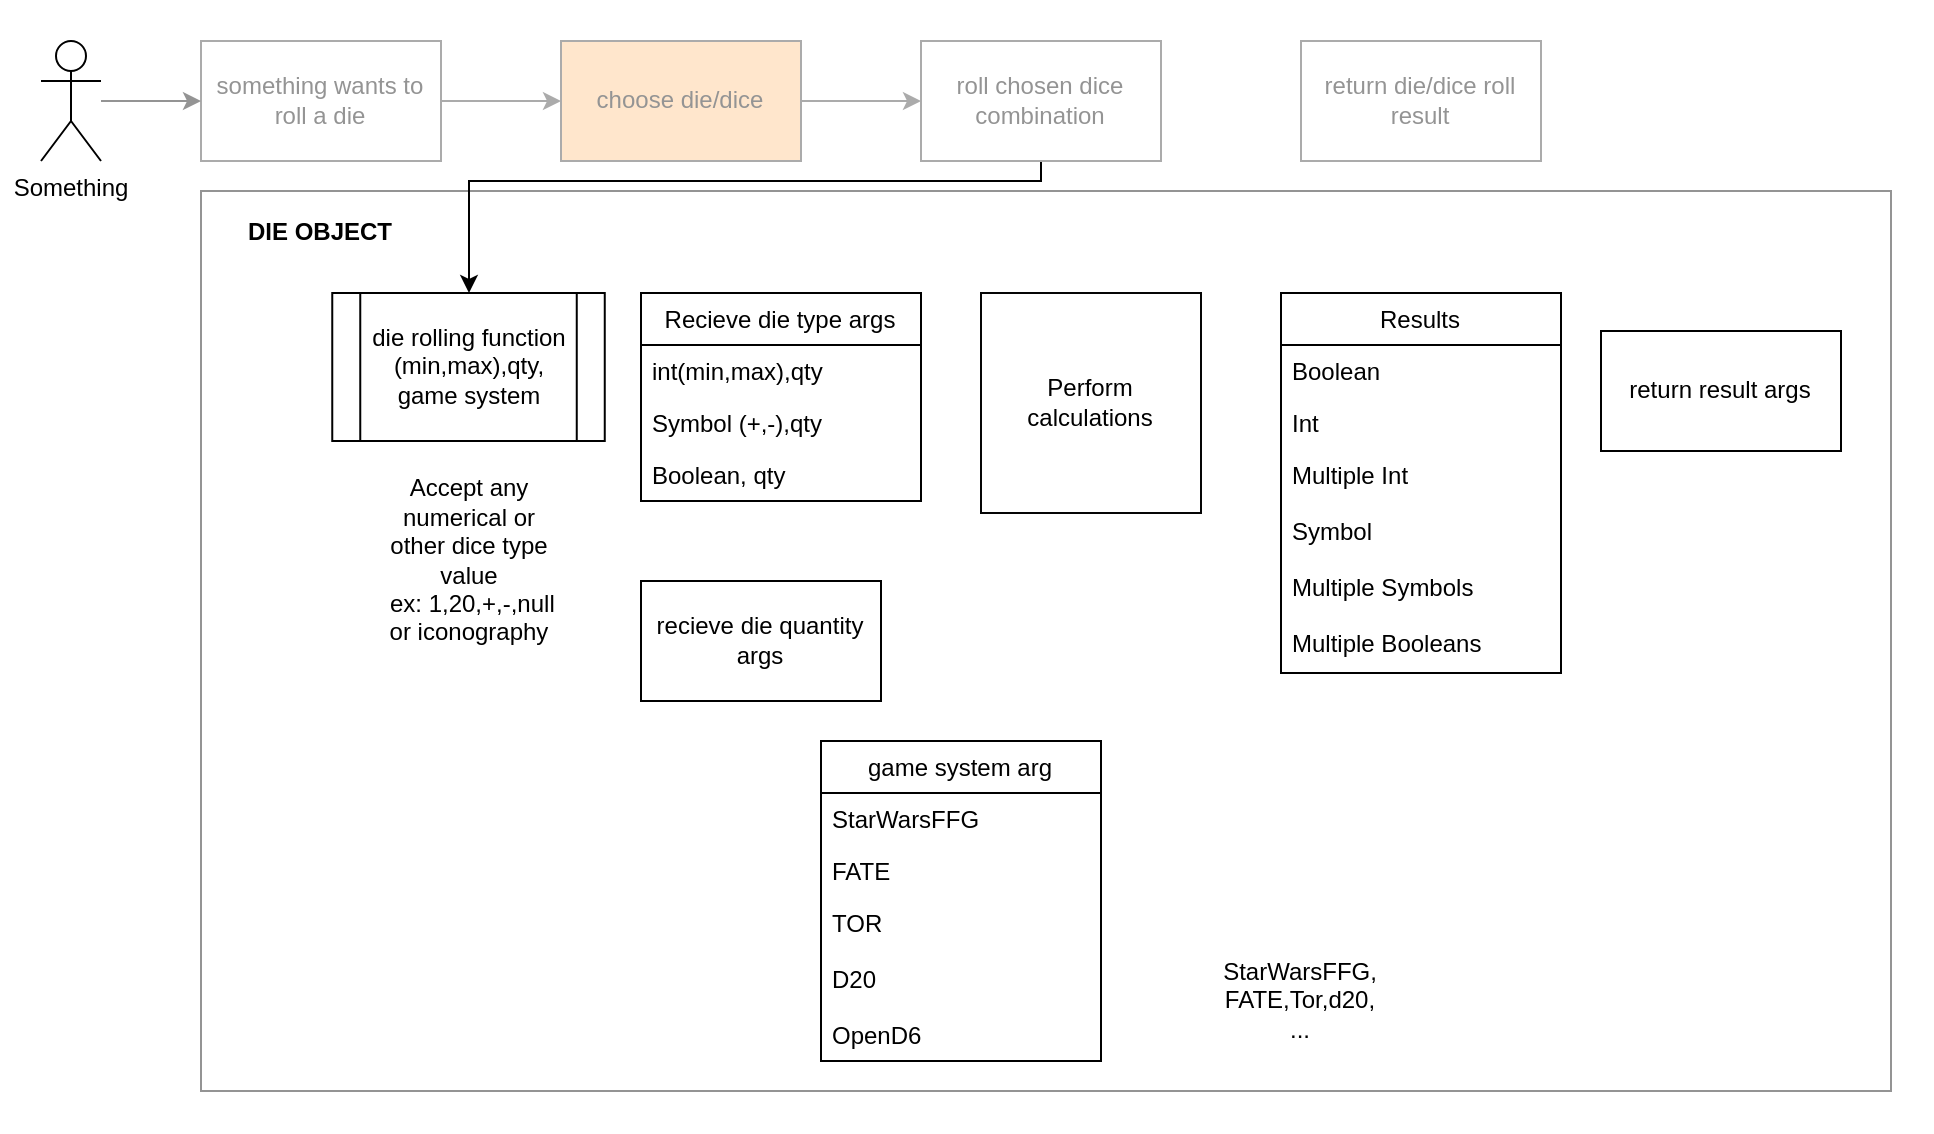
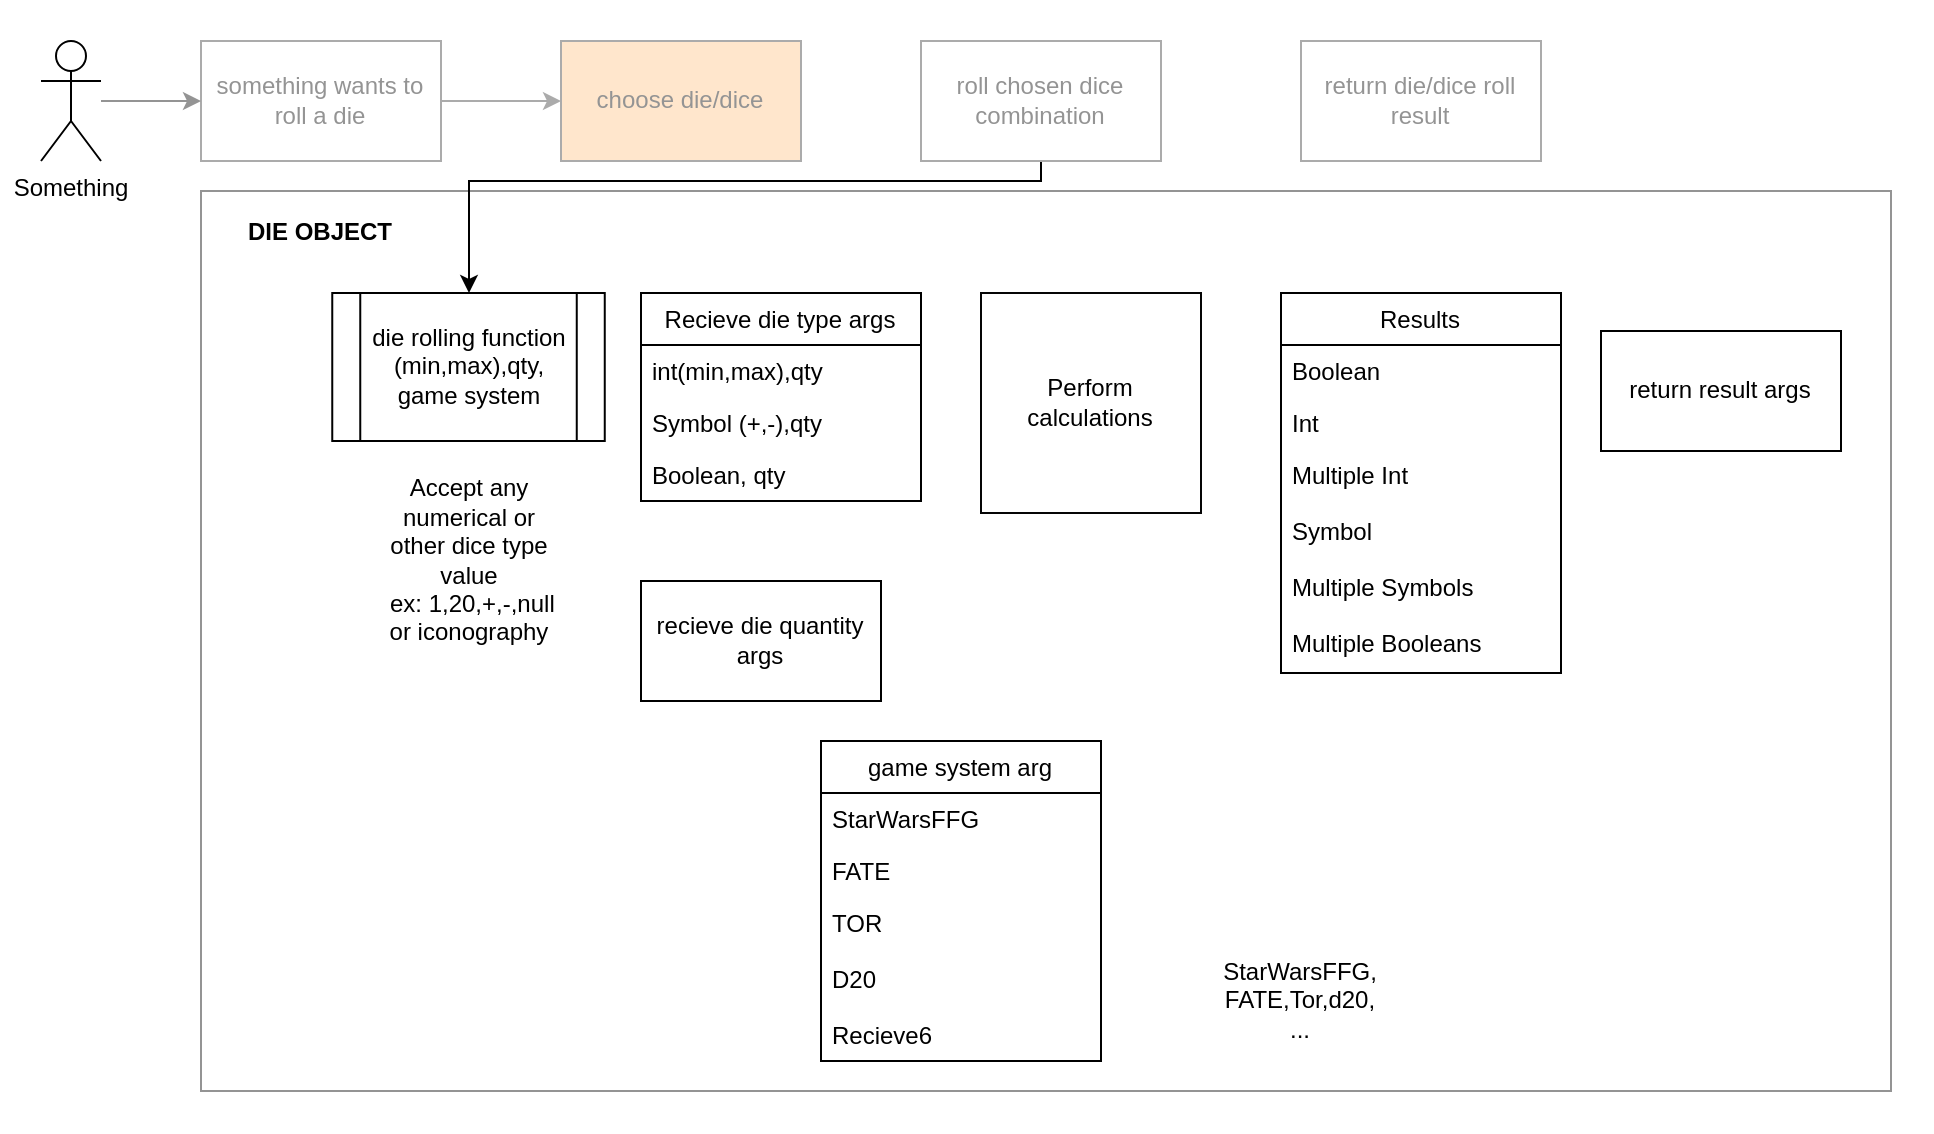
(854, 101) -> none
(852, 924) -> (852, 924)
